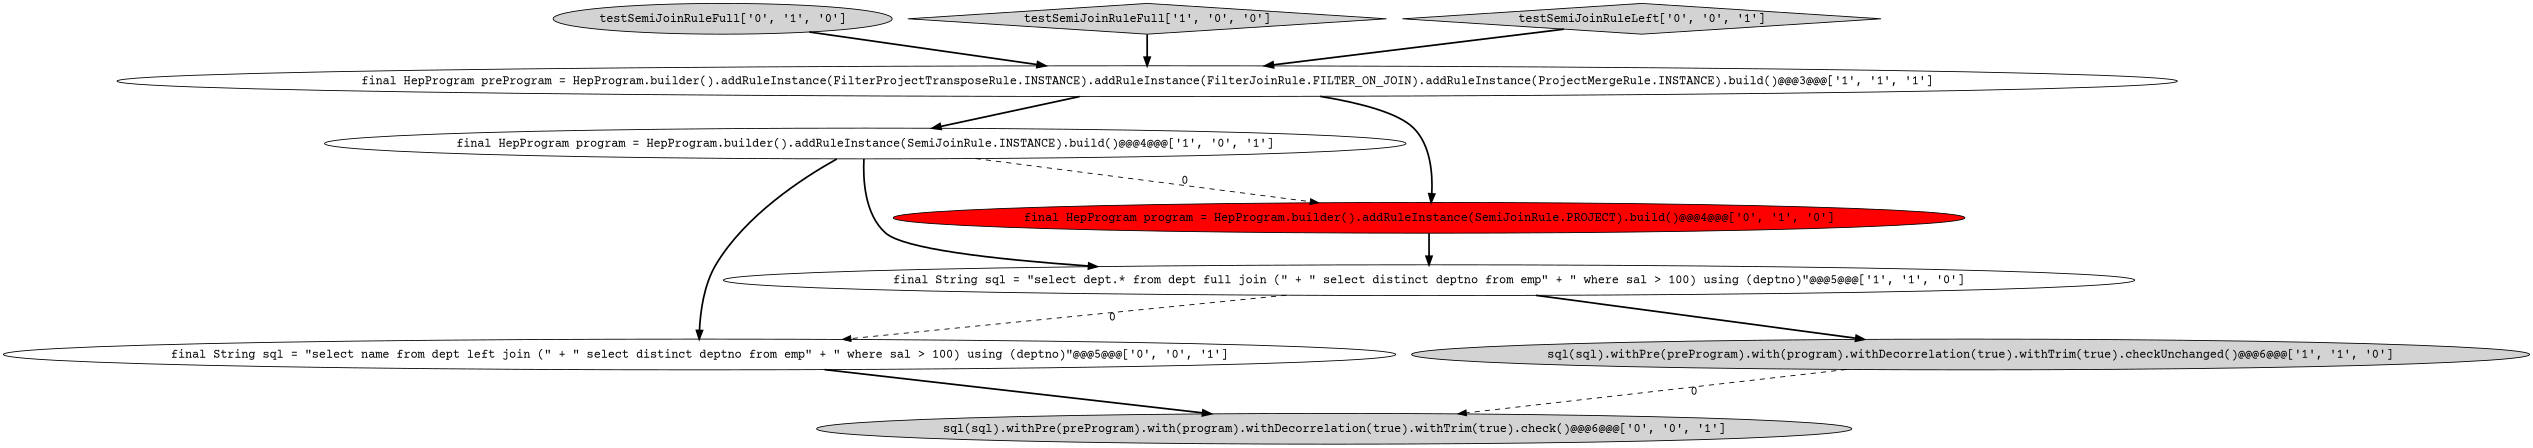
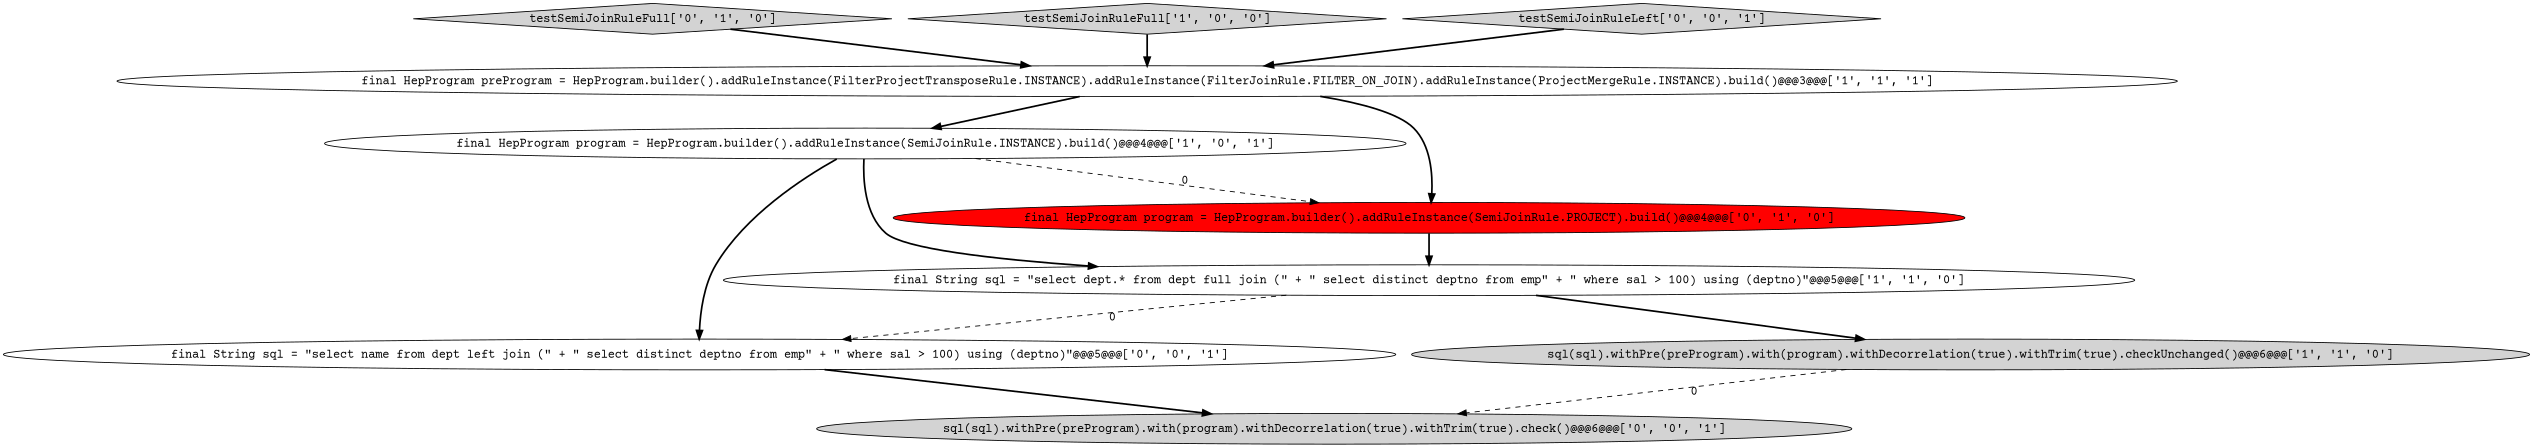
(723, 19) -> (653, 19)
